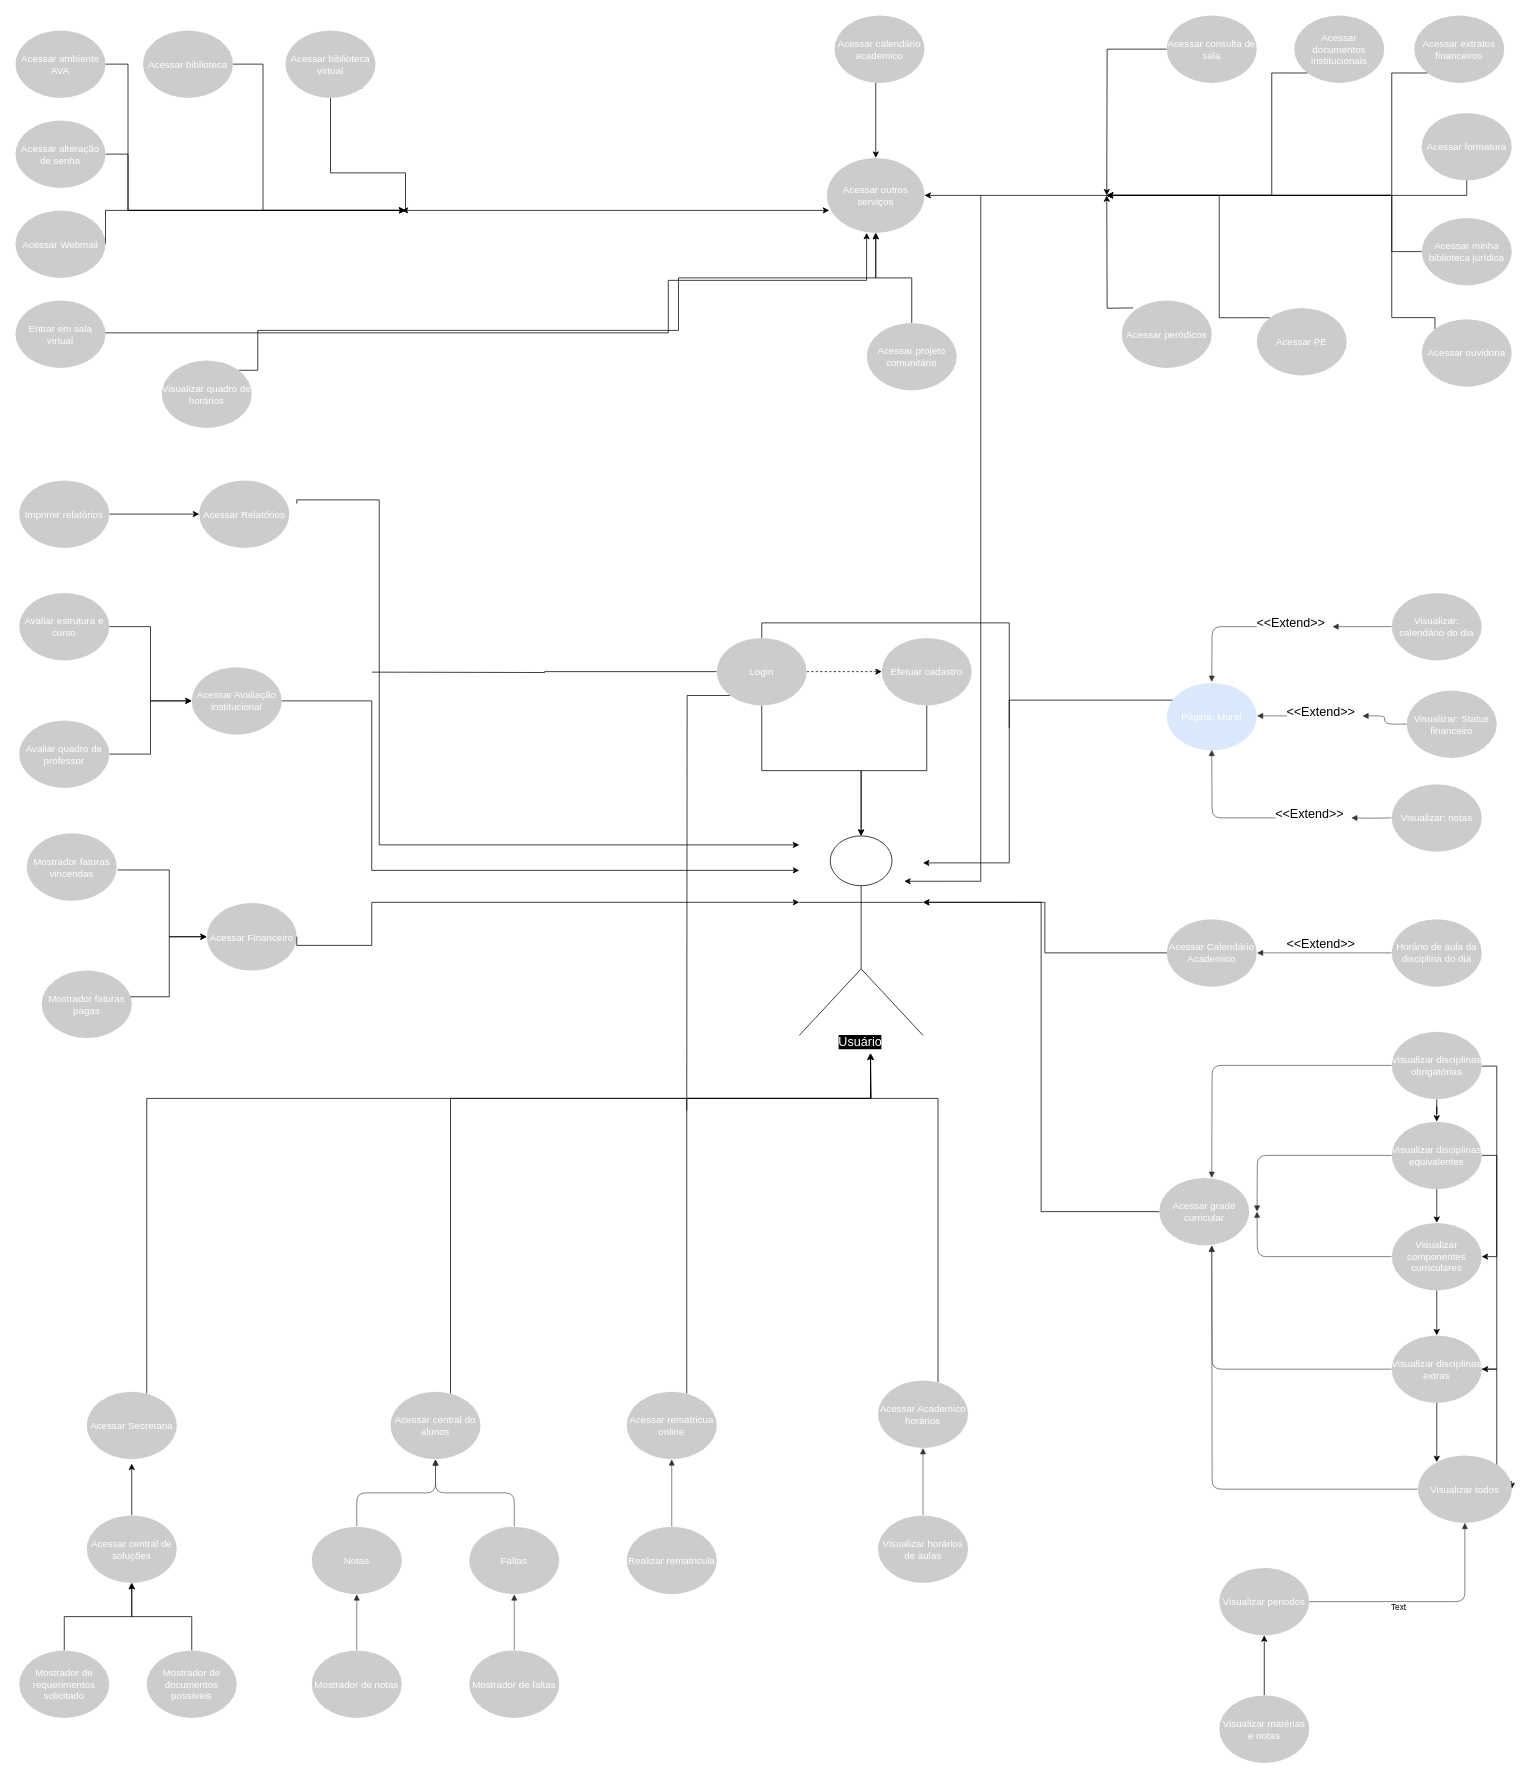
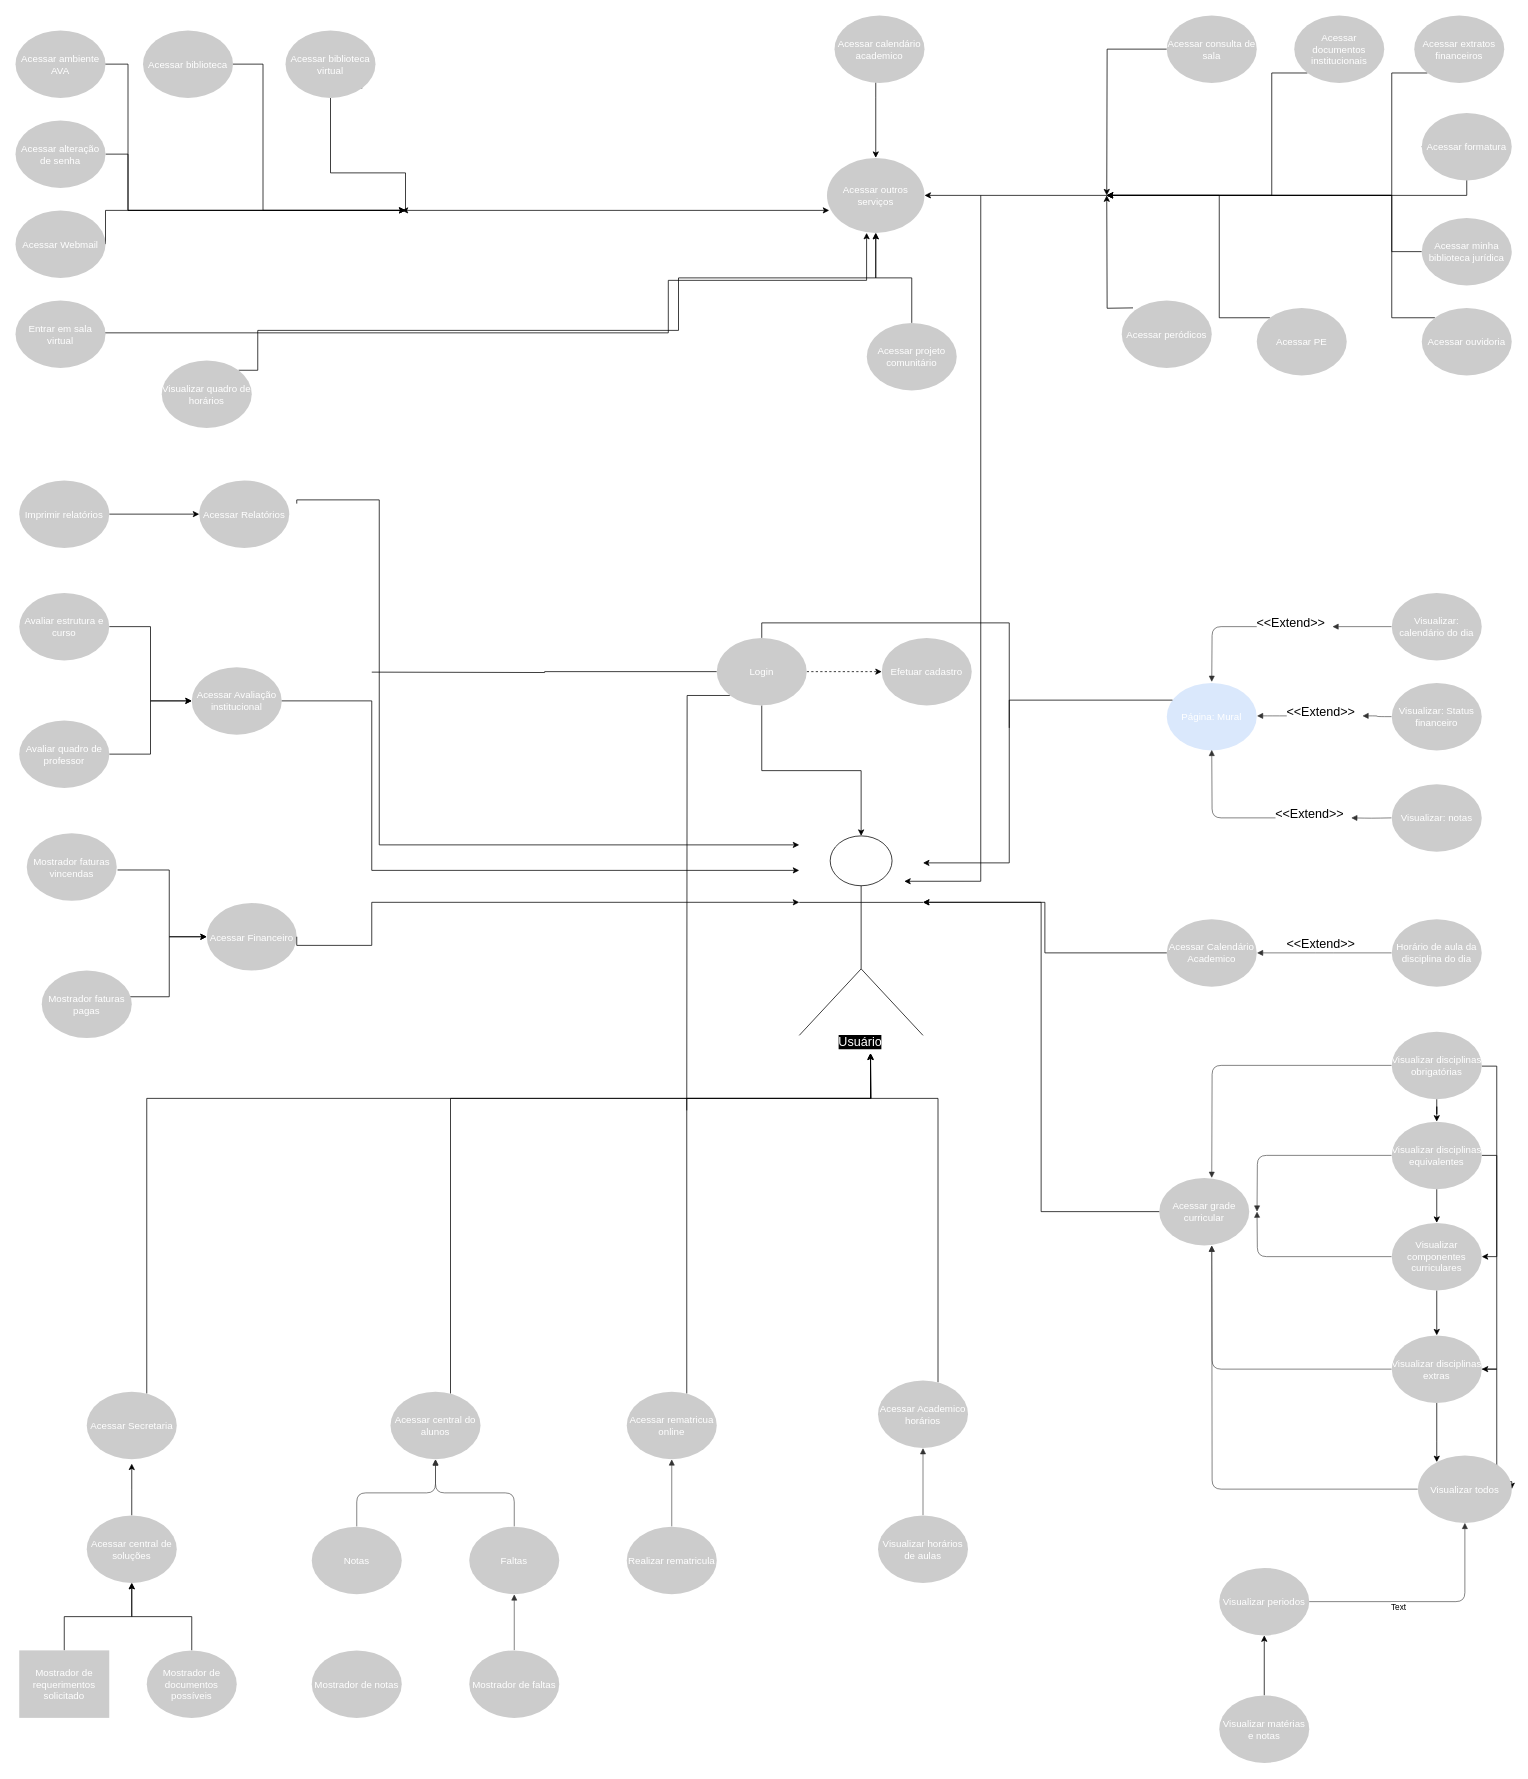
(1467, 353) -> (1467, 342)
(1452, 724) -> (1437, 717)
(927, 770) -> none
(357, 1601) -> none
(64, 1684) -> (64, 1684)
